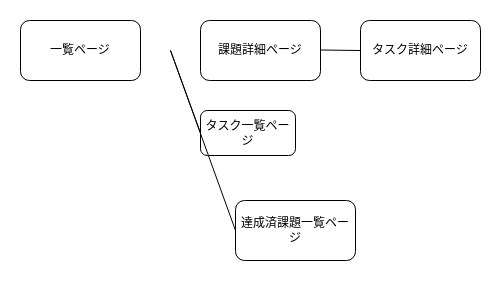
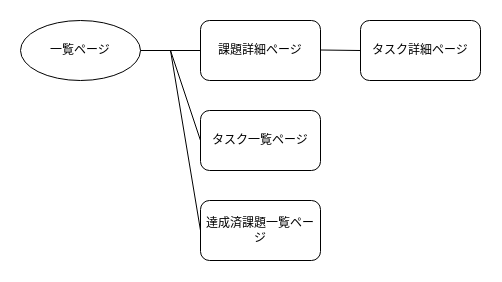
(81, 51) -> (81, 51)
none -> (172, 51)
(248, 133) -> (261, 141)
(296, 231) -> (261, 231)
